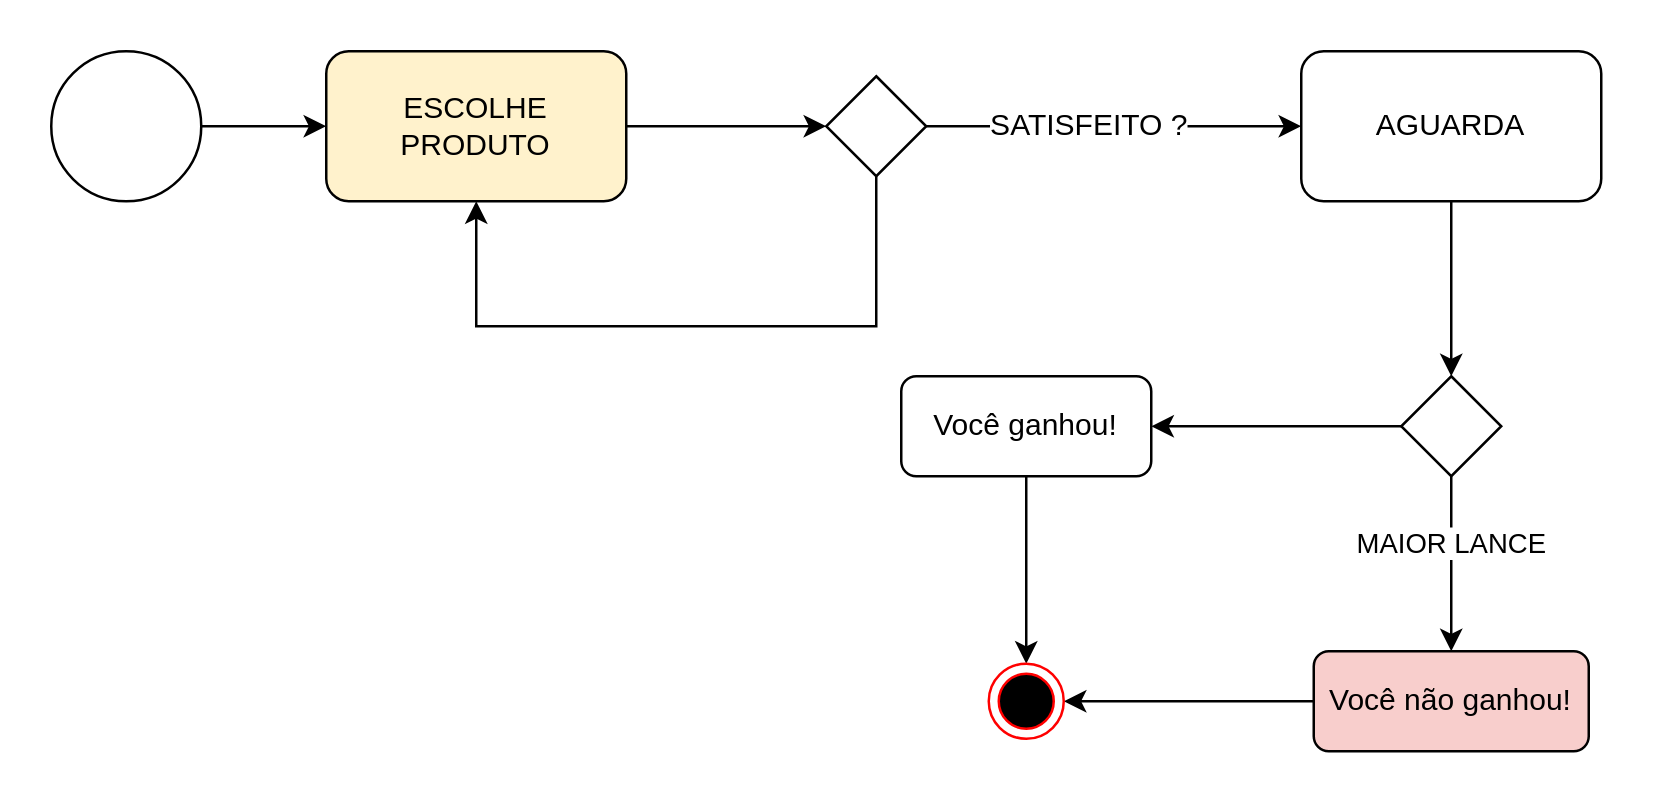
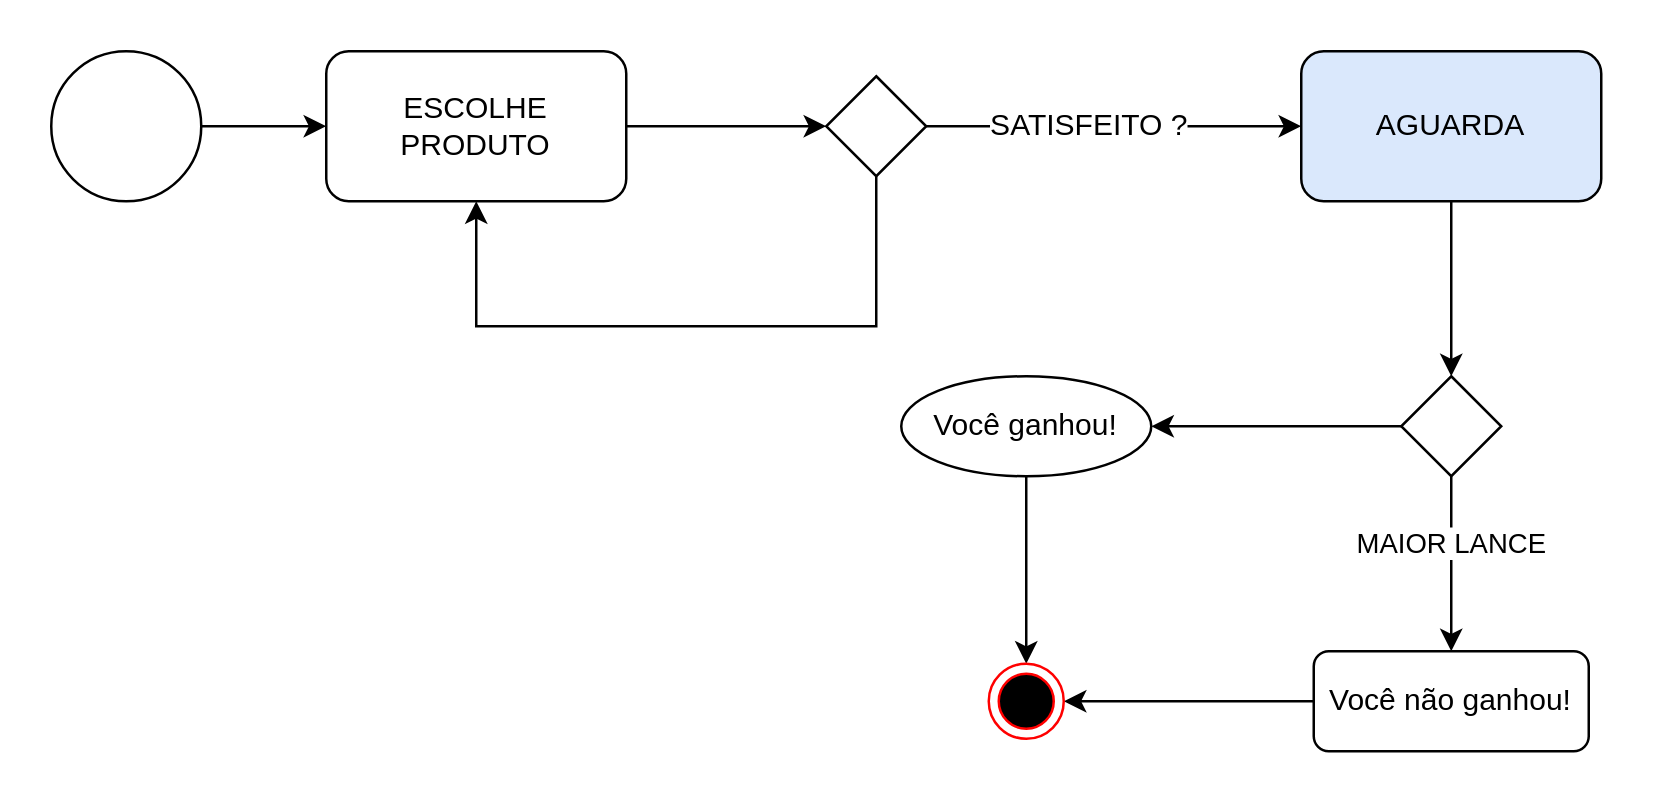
(476, 126) -> (476, 126)
(1451, 126) -> (1451, 126)
(1026, 426) -> (1026, 426)
(1451, 701) -> (1451, 701)
